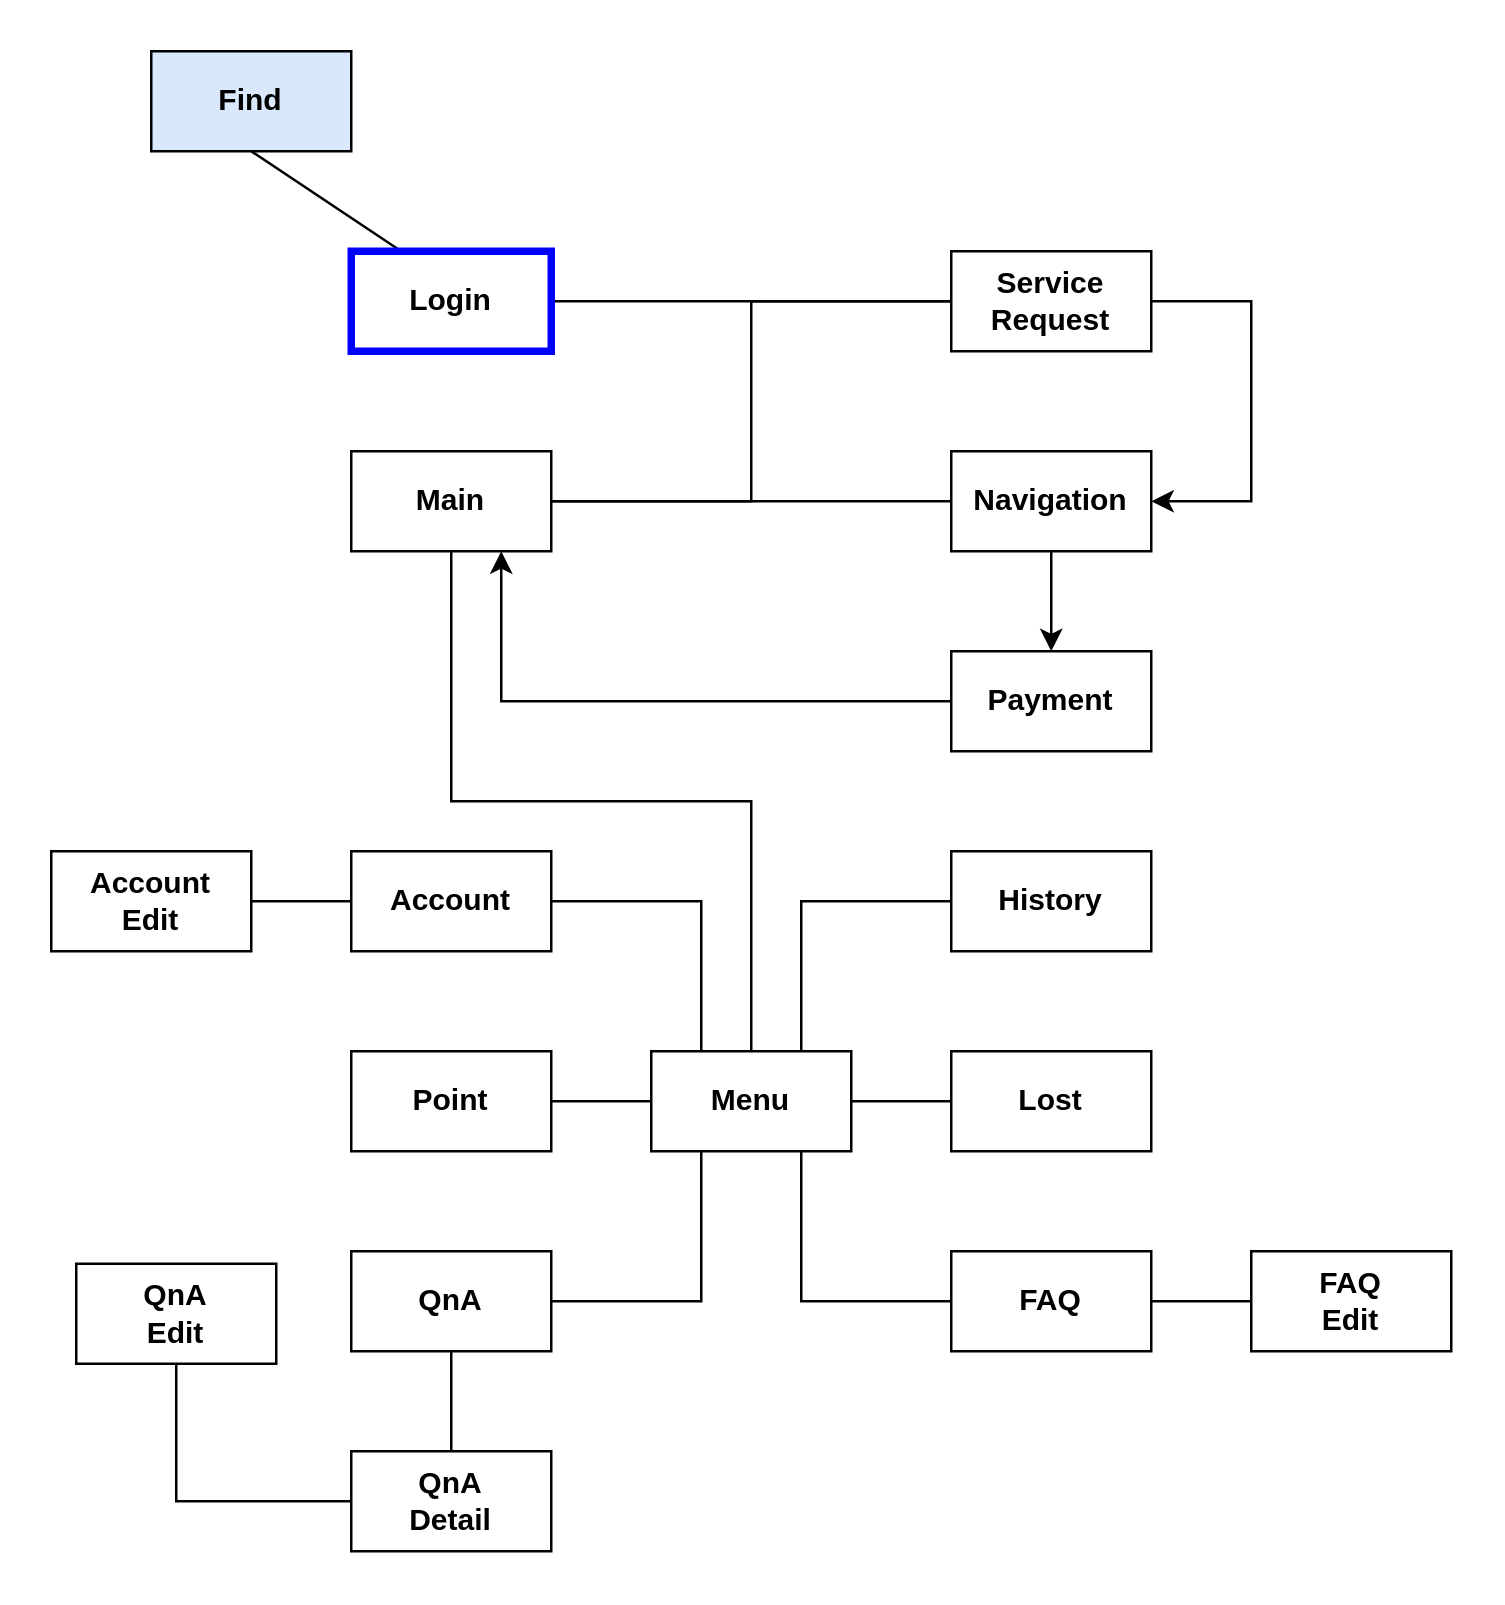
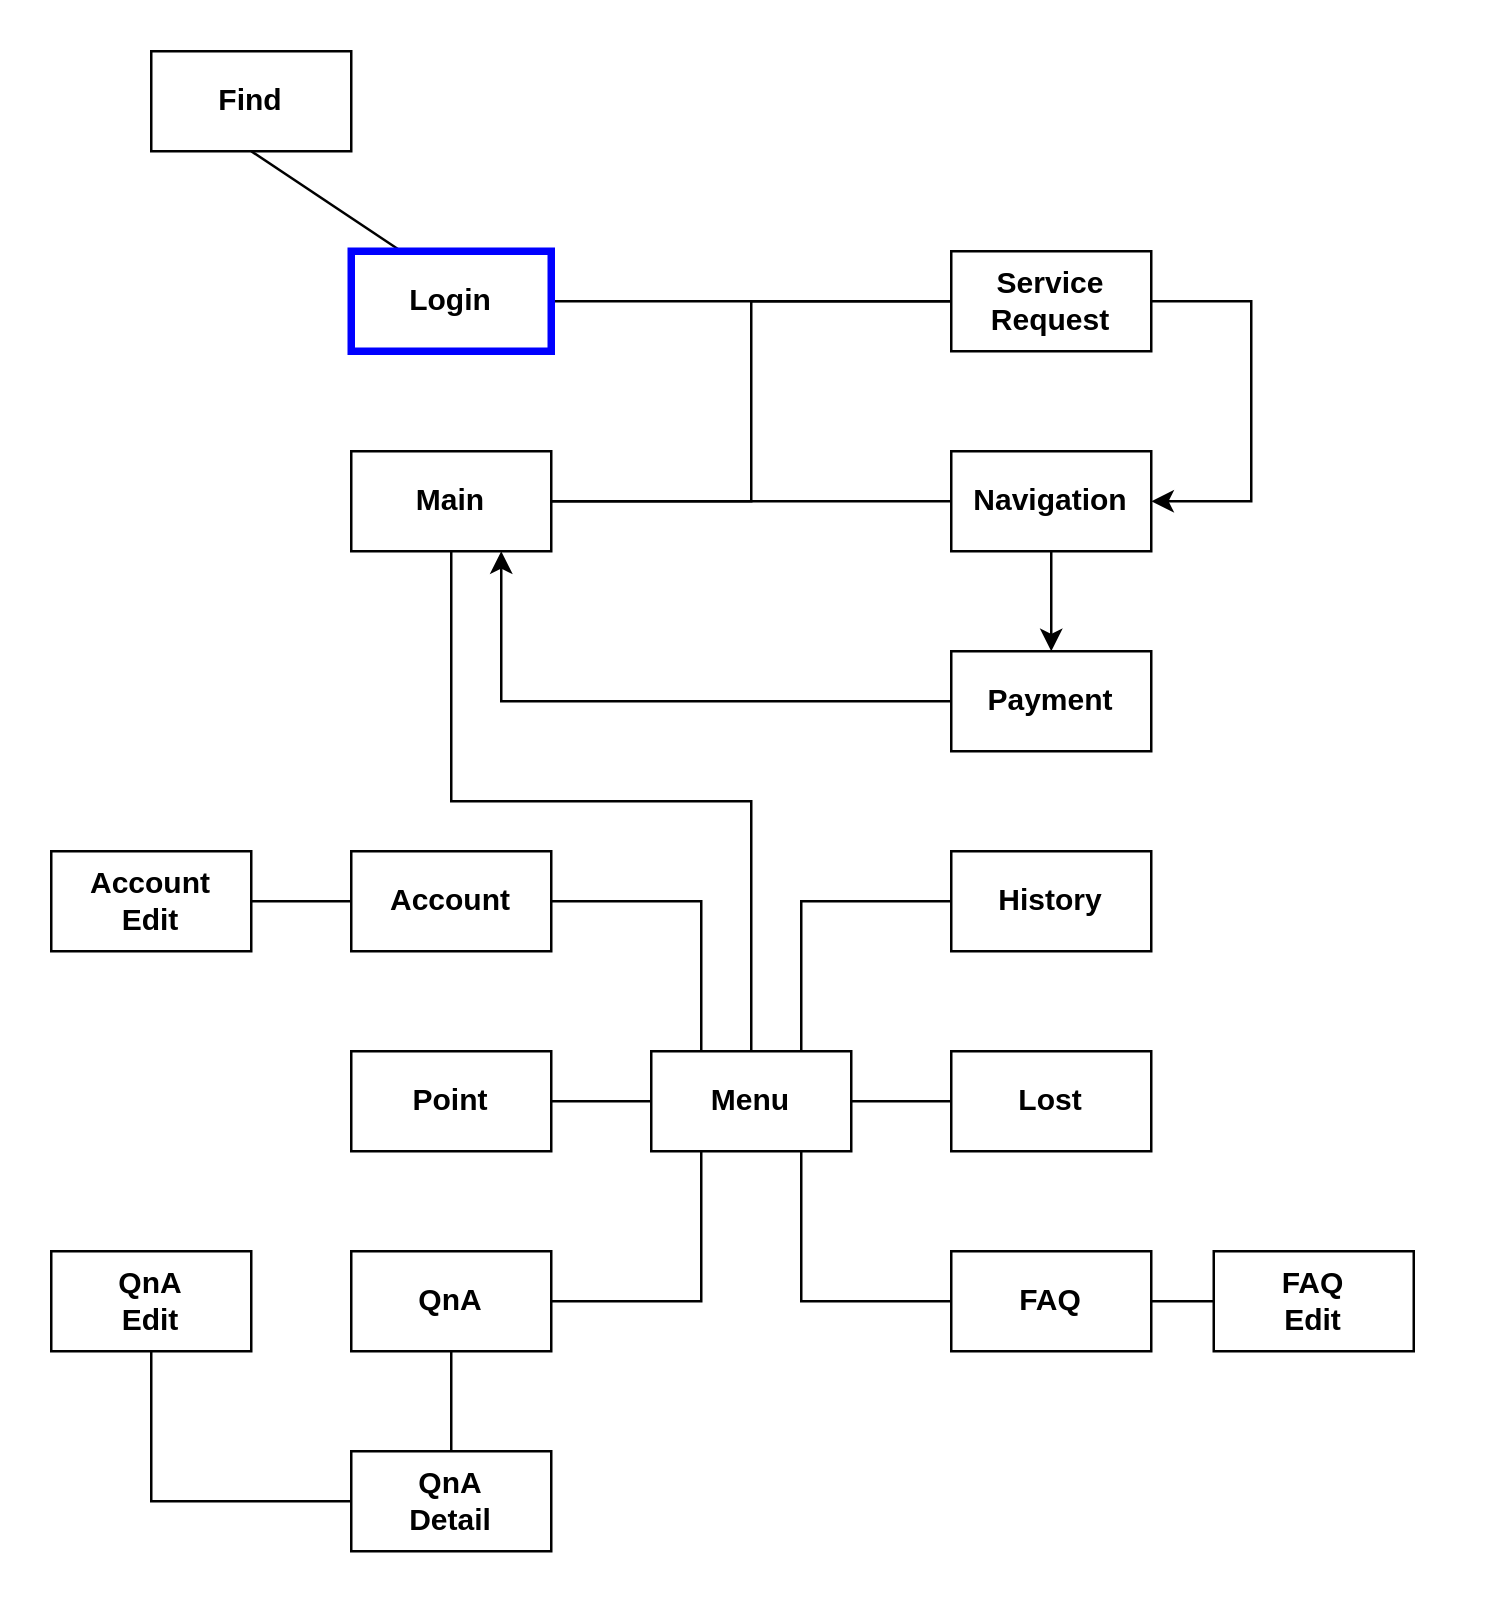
(251, 101) -> (251, 101)
(1351, 1301) -> (1314, 1301)
(176, 1314) -> (151, 1301)
